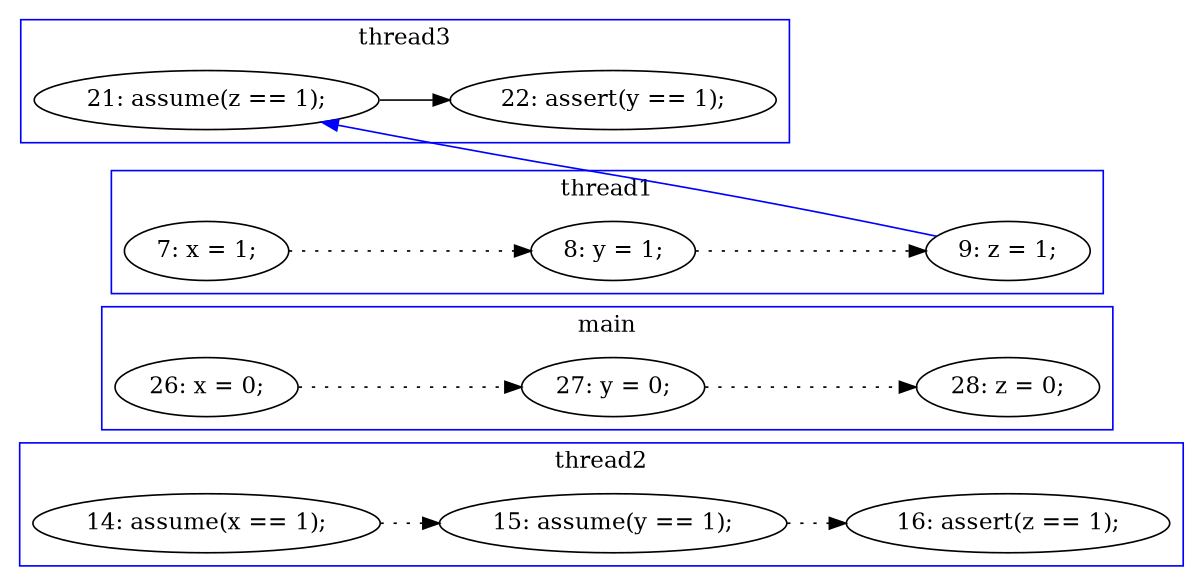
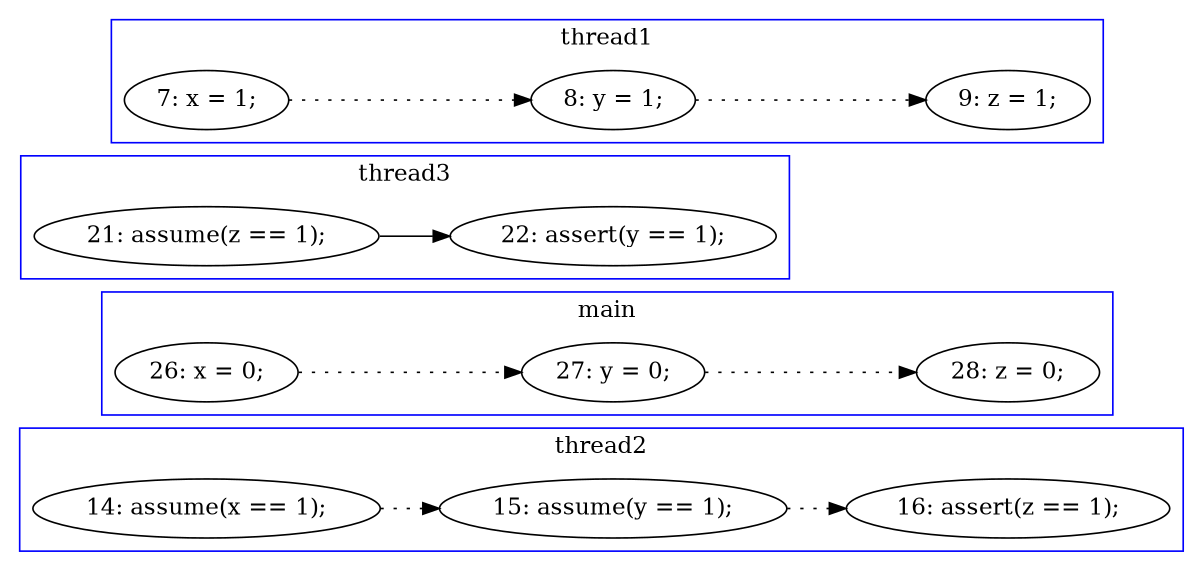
(653, 182) -> none
